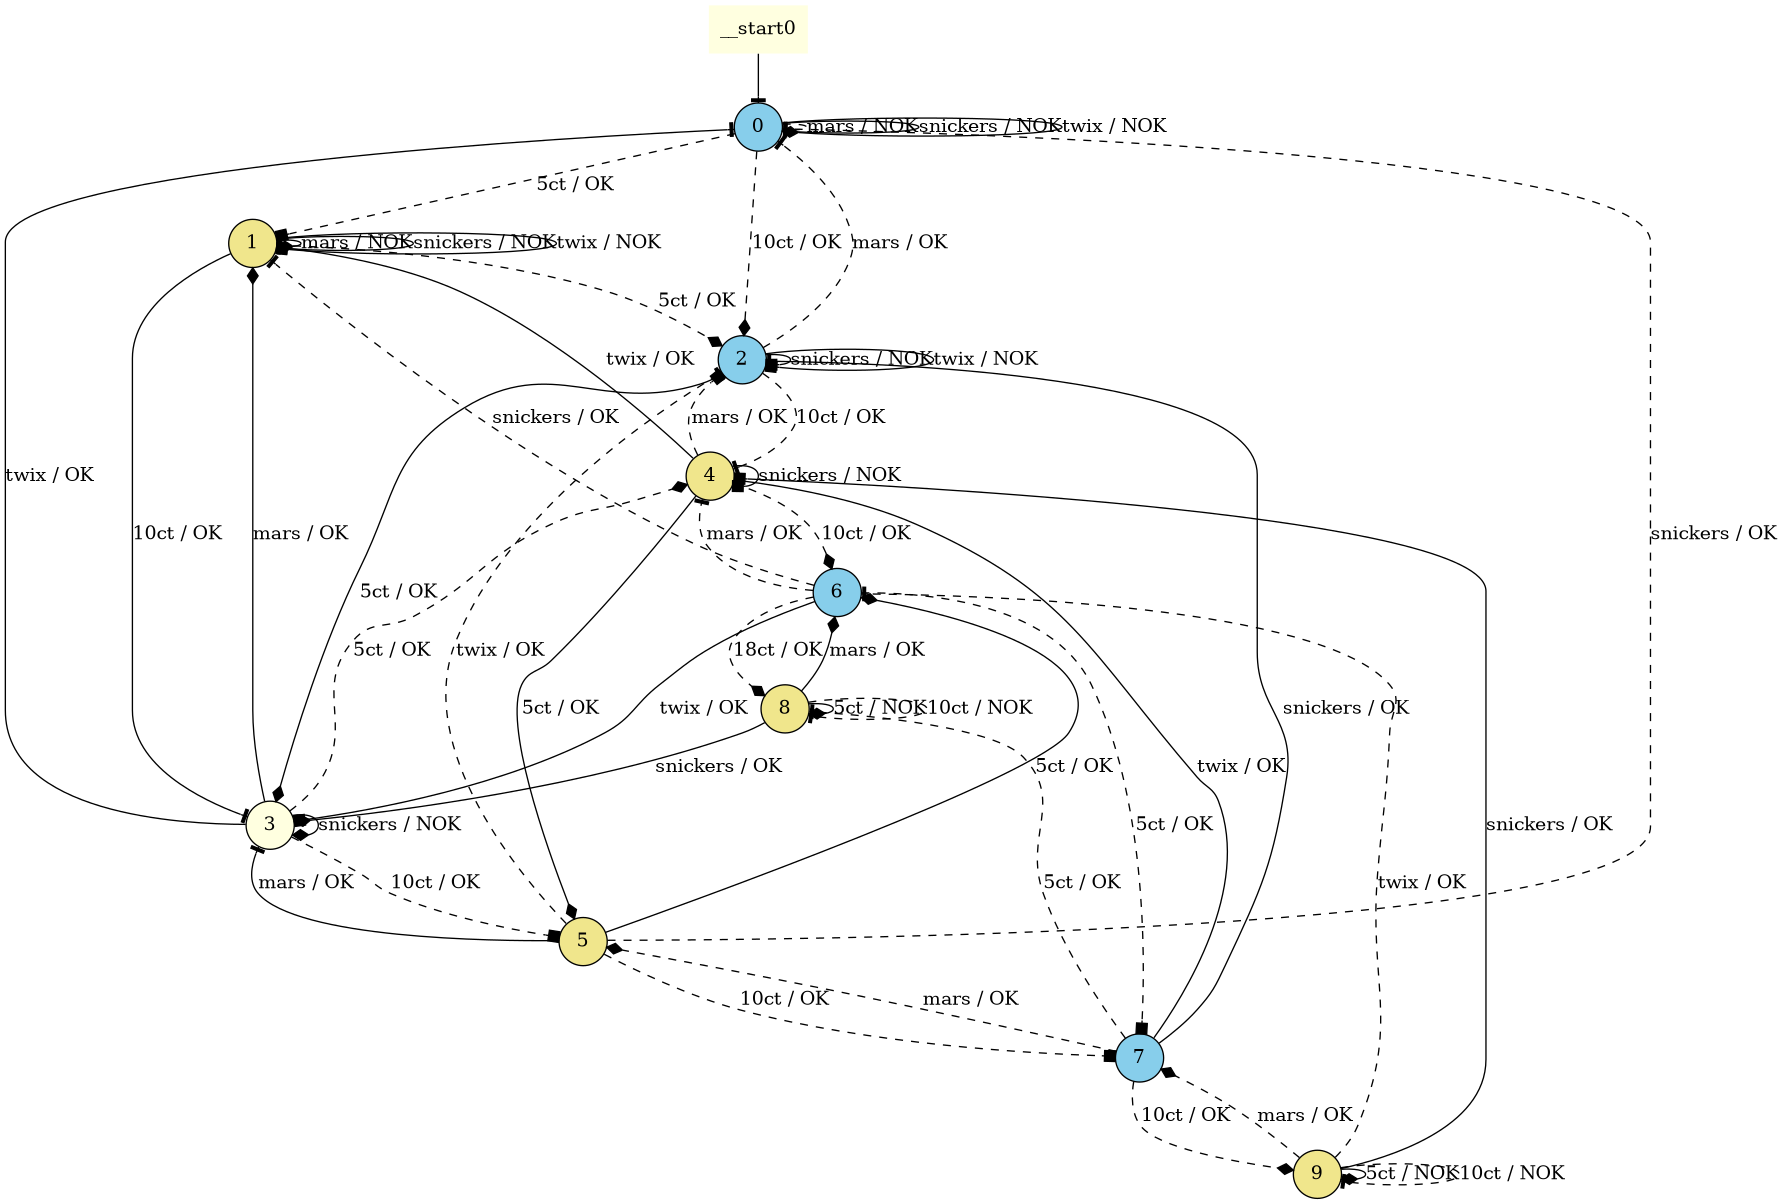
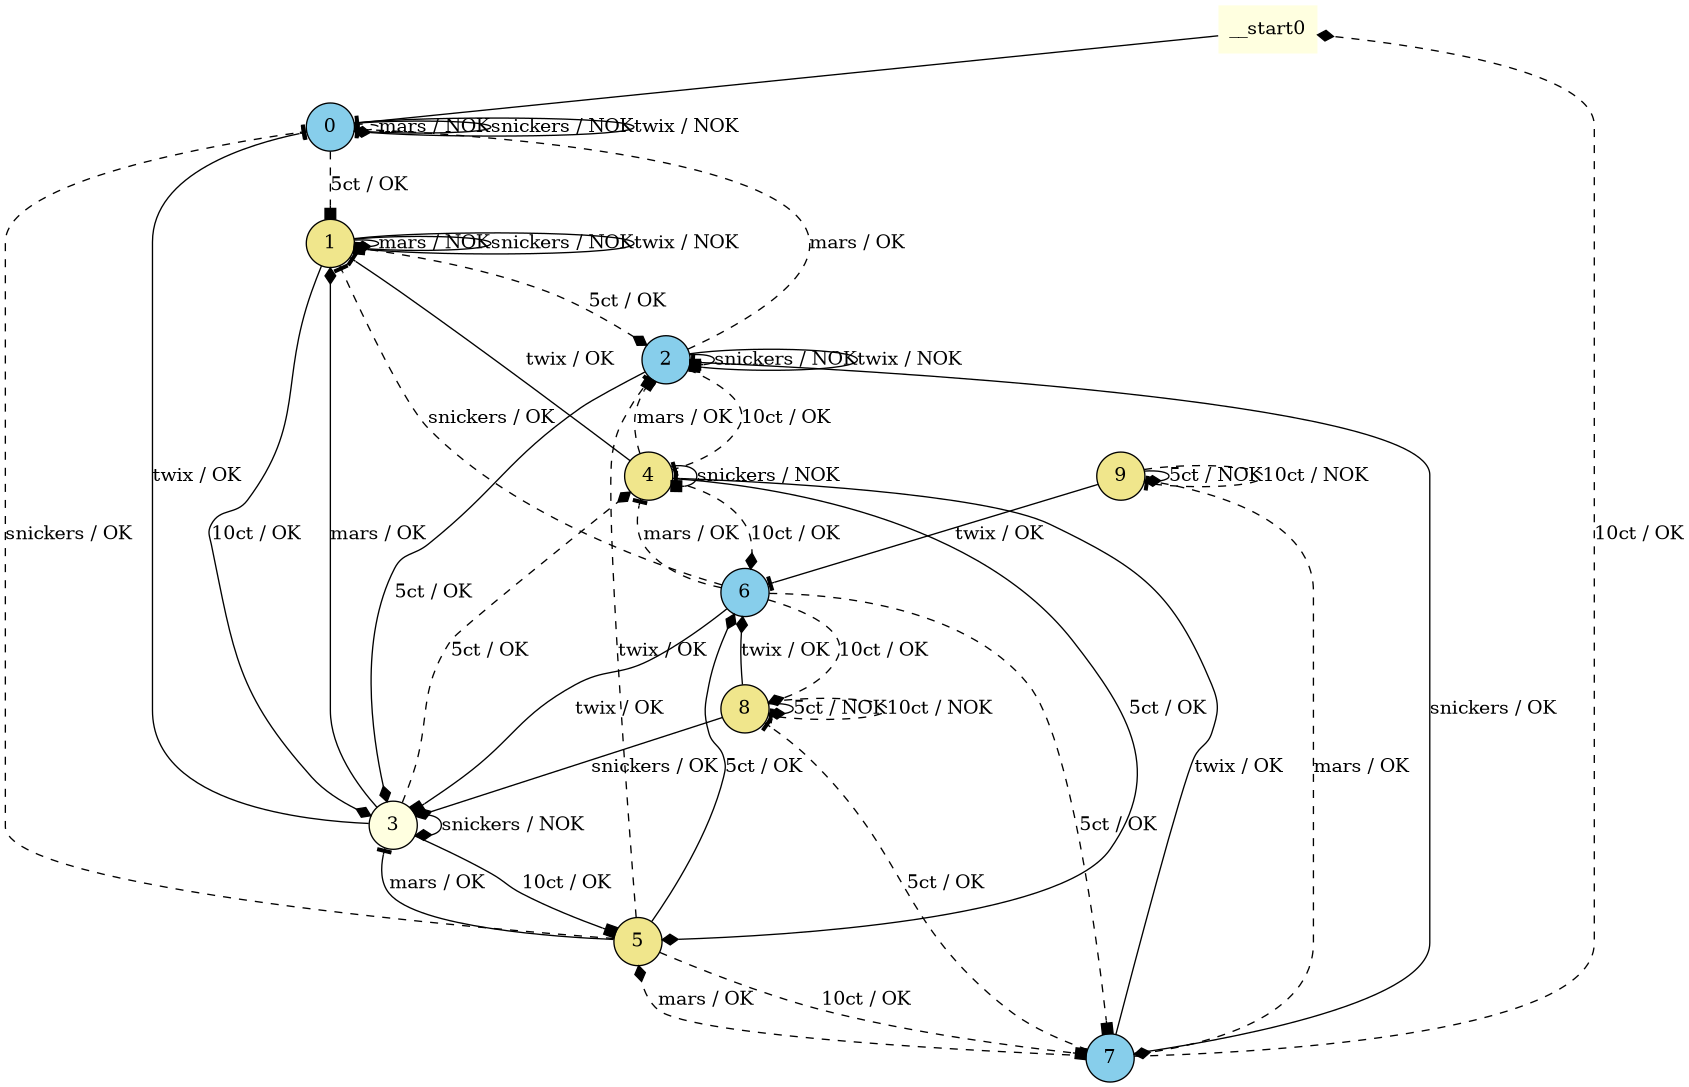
(751, 235) -> none
(132, 538) -> (211, 544)
(1451, 562) -> none
(778, 651) -> (883, 651)
(877, 651) -> (786, 651)
(1369, 670) -> (944, 531)
(412, 902) -> (508, 885)
(1184, 1148) -> (1594, 637)
